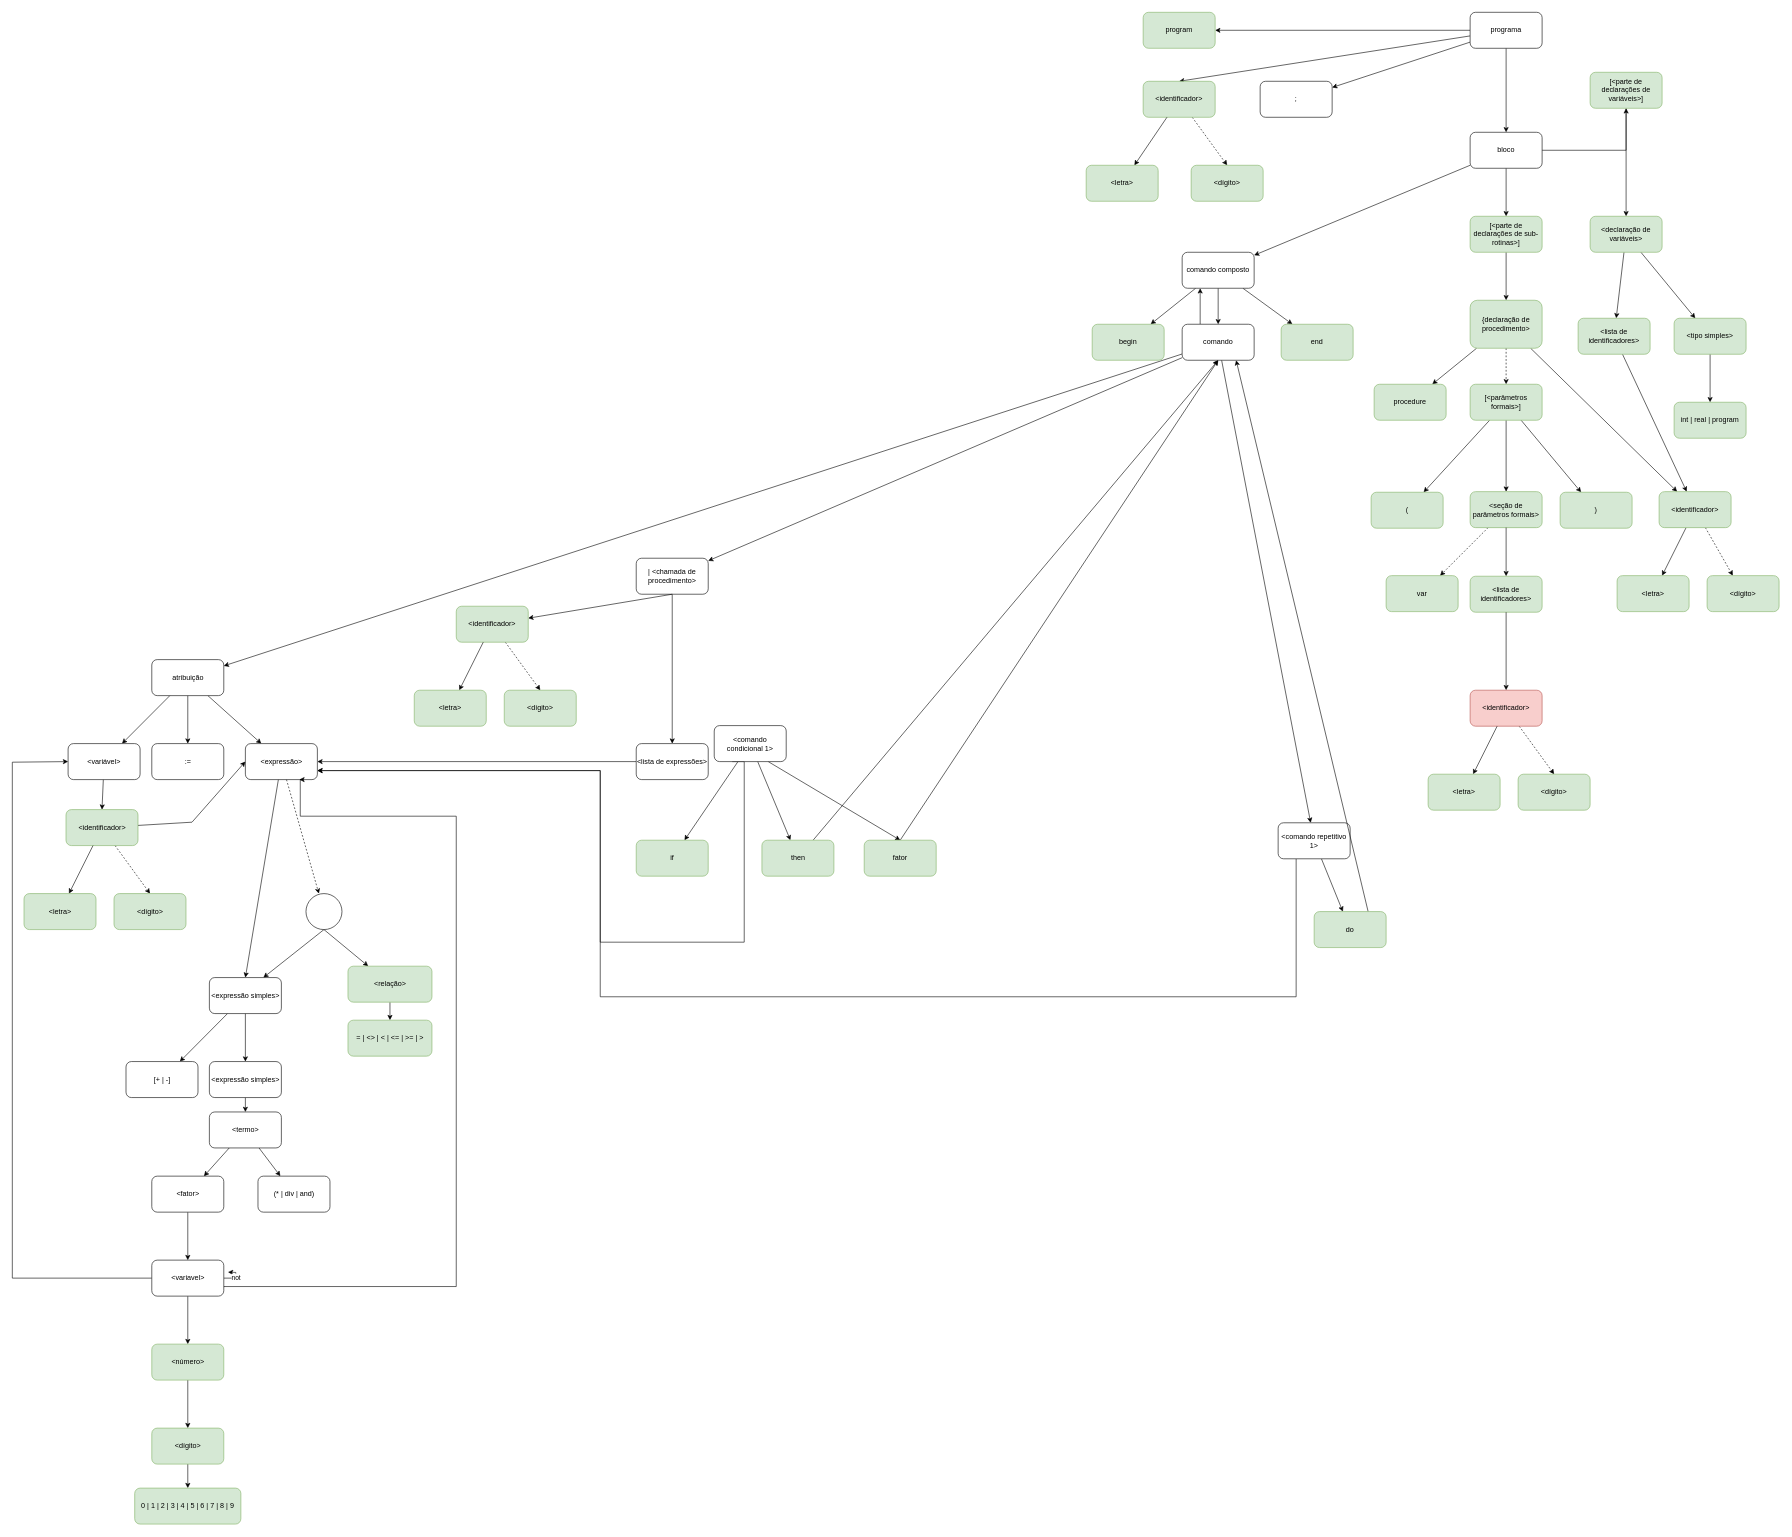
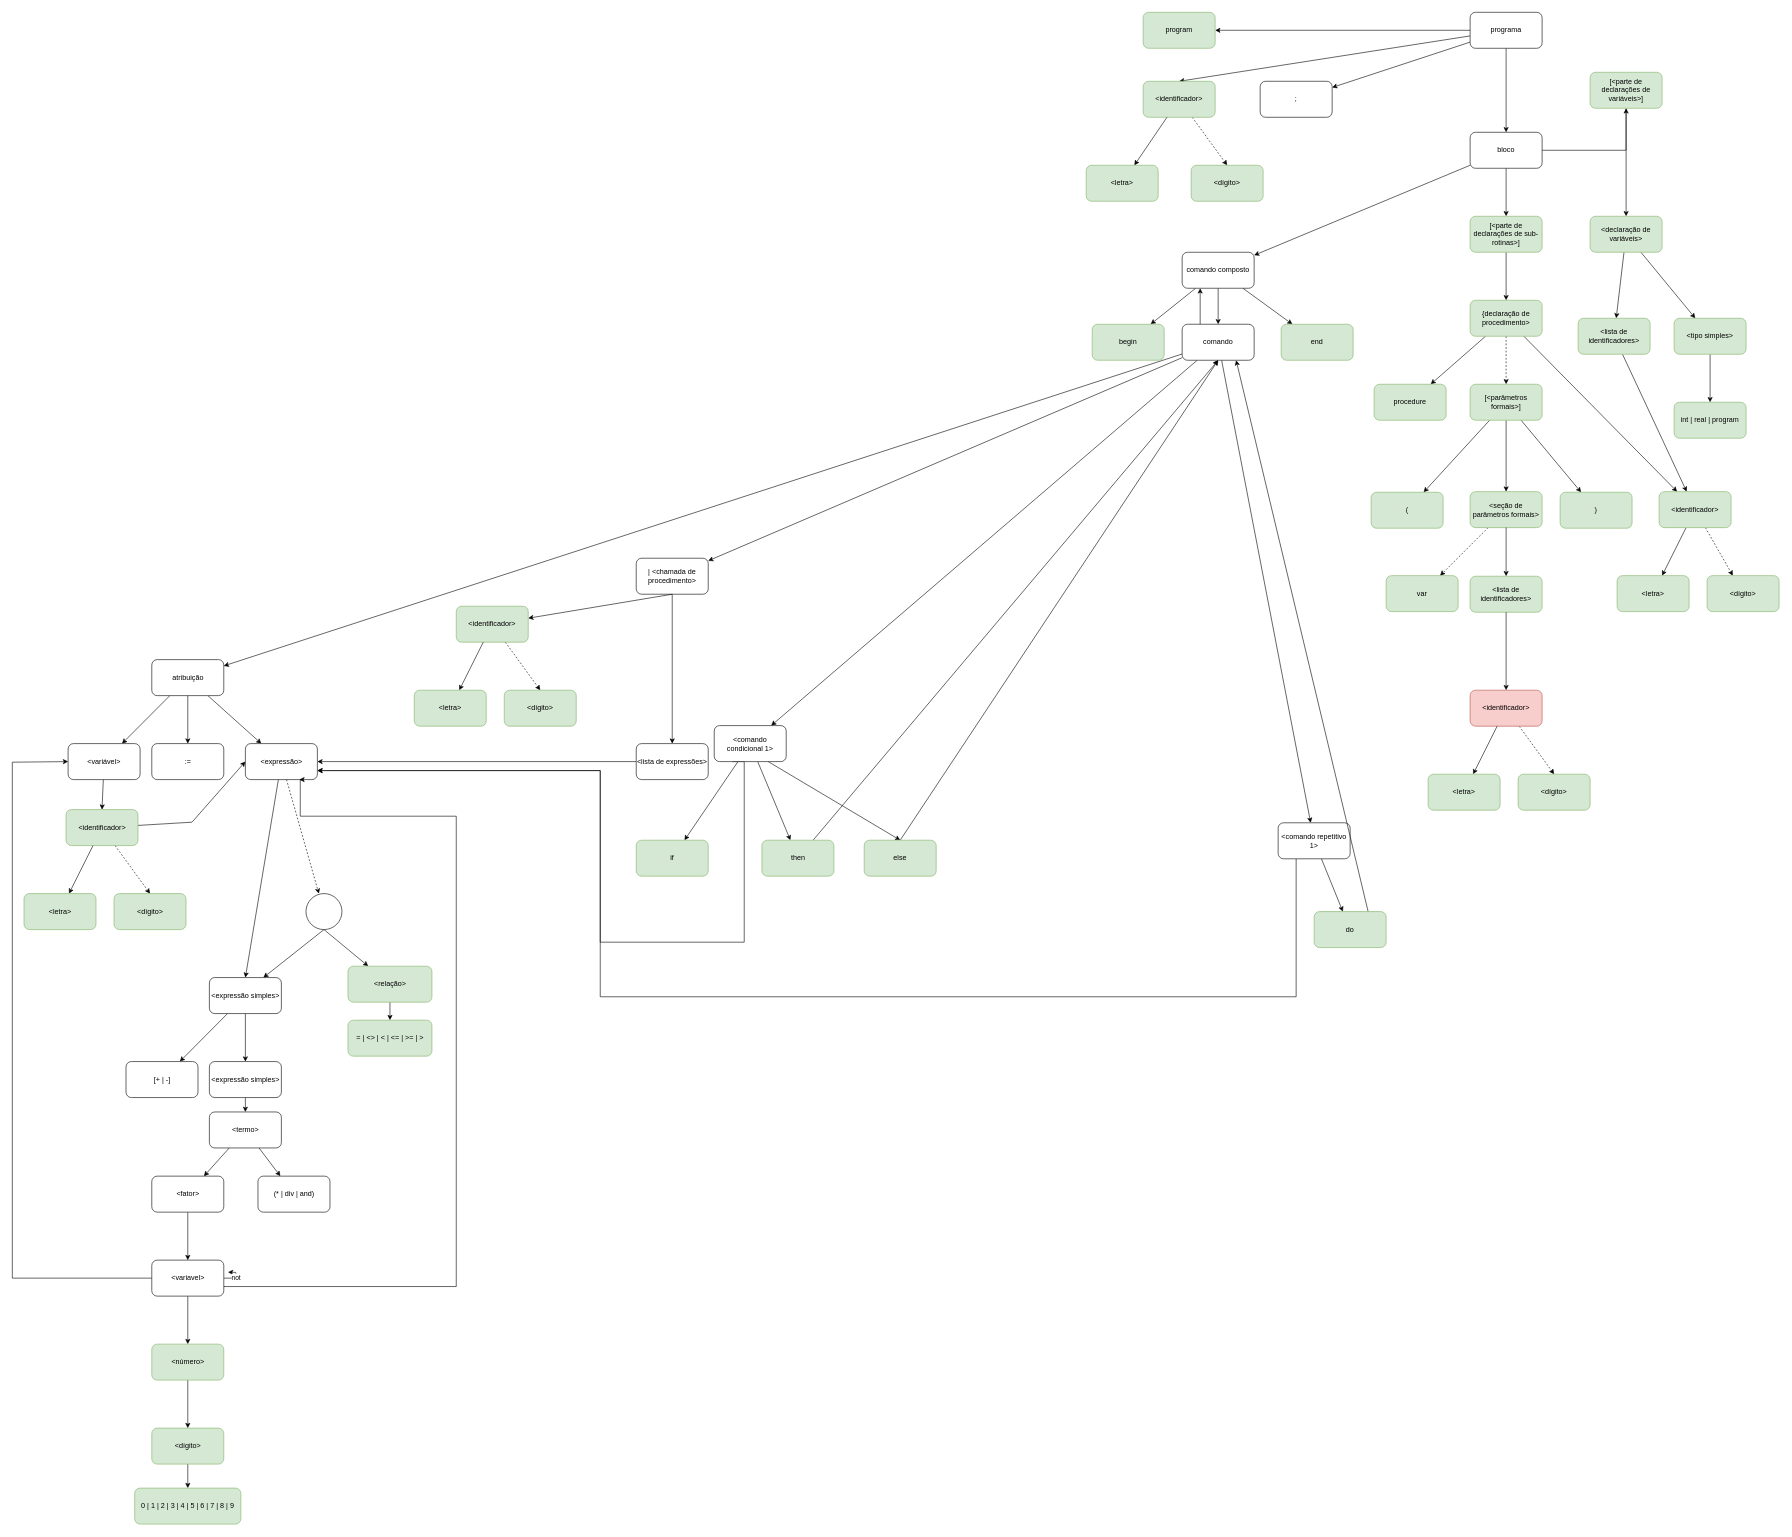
(1506, 324) -> (1506, 318)
none -> (985, 542)
(900, 858) -> (900, 858)
